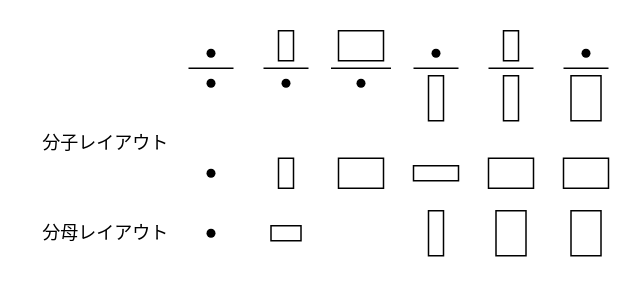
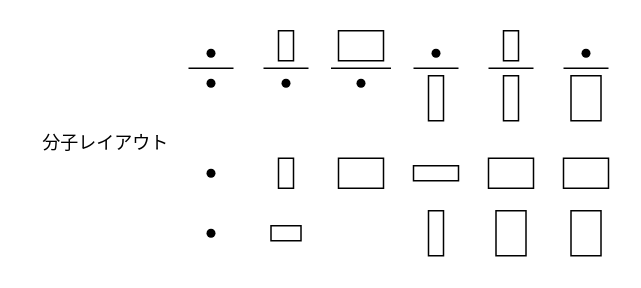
(106, 233) -> none
